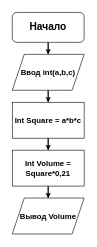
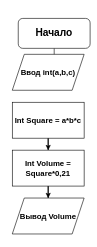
(48, 27) -> (54, 33)
(48, 98) -> none
